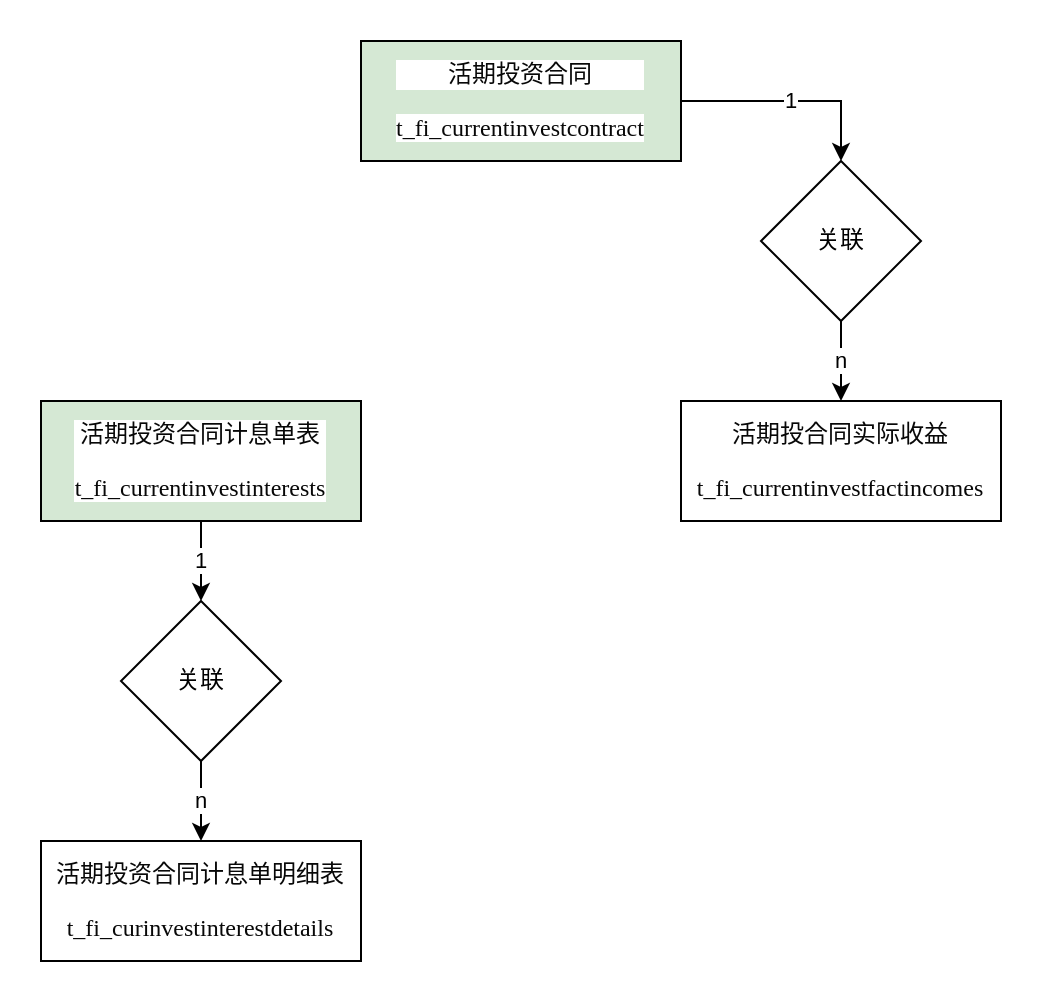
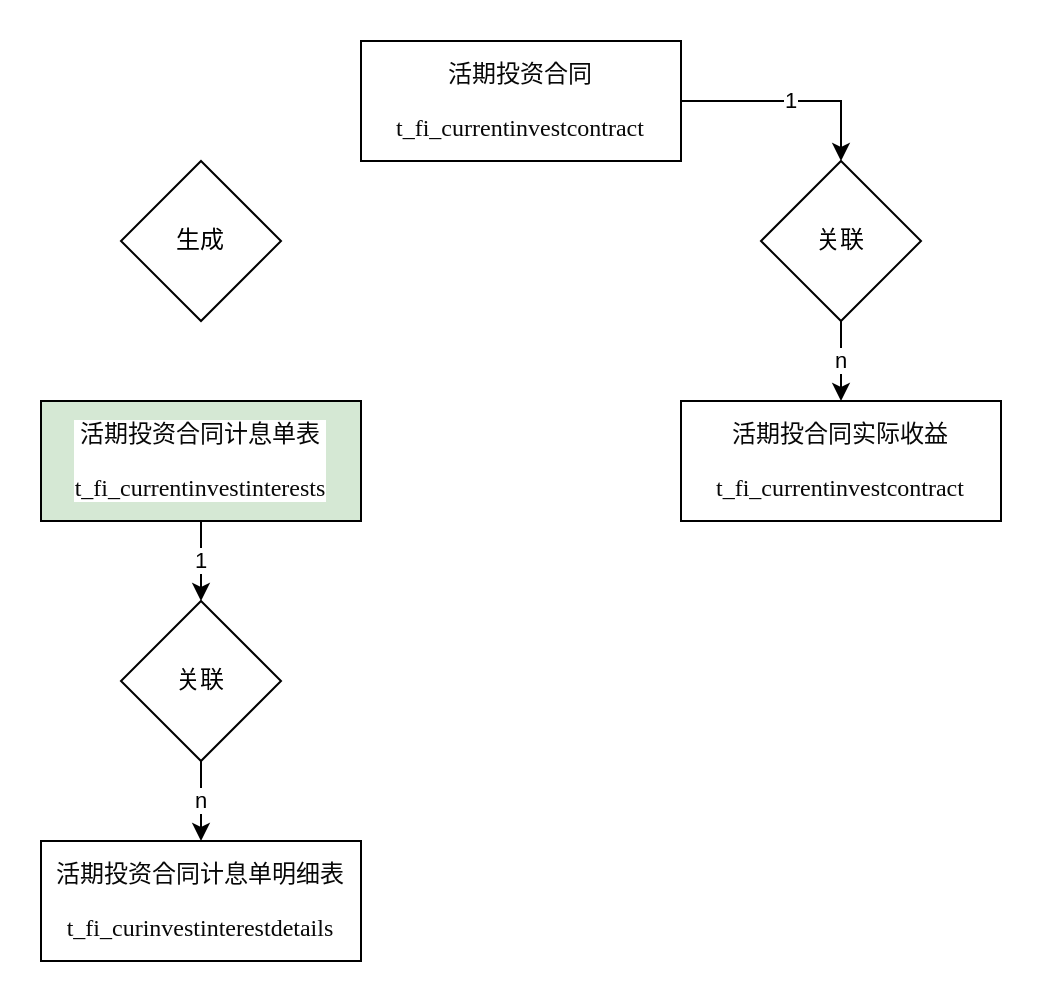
(521, 101) -> (521, 101)
none -> (201, 241)
(841, 461) -> (841, 461)
